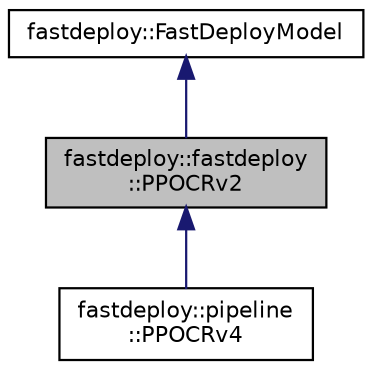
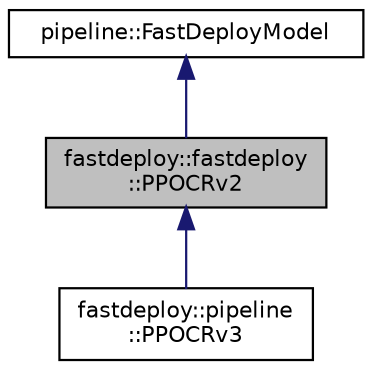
(186, 34) -> (186, 34)
(186, 324) -> (186, 324)
